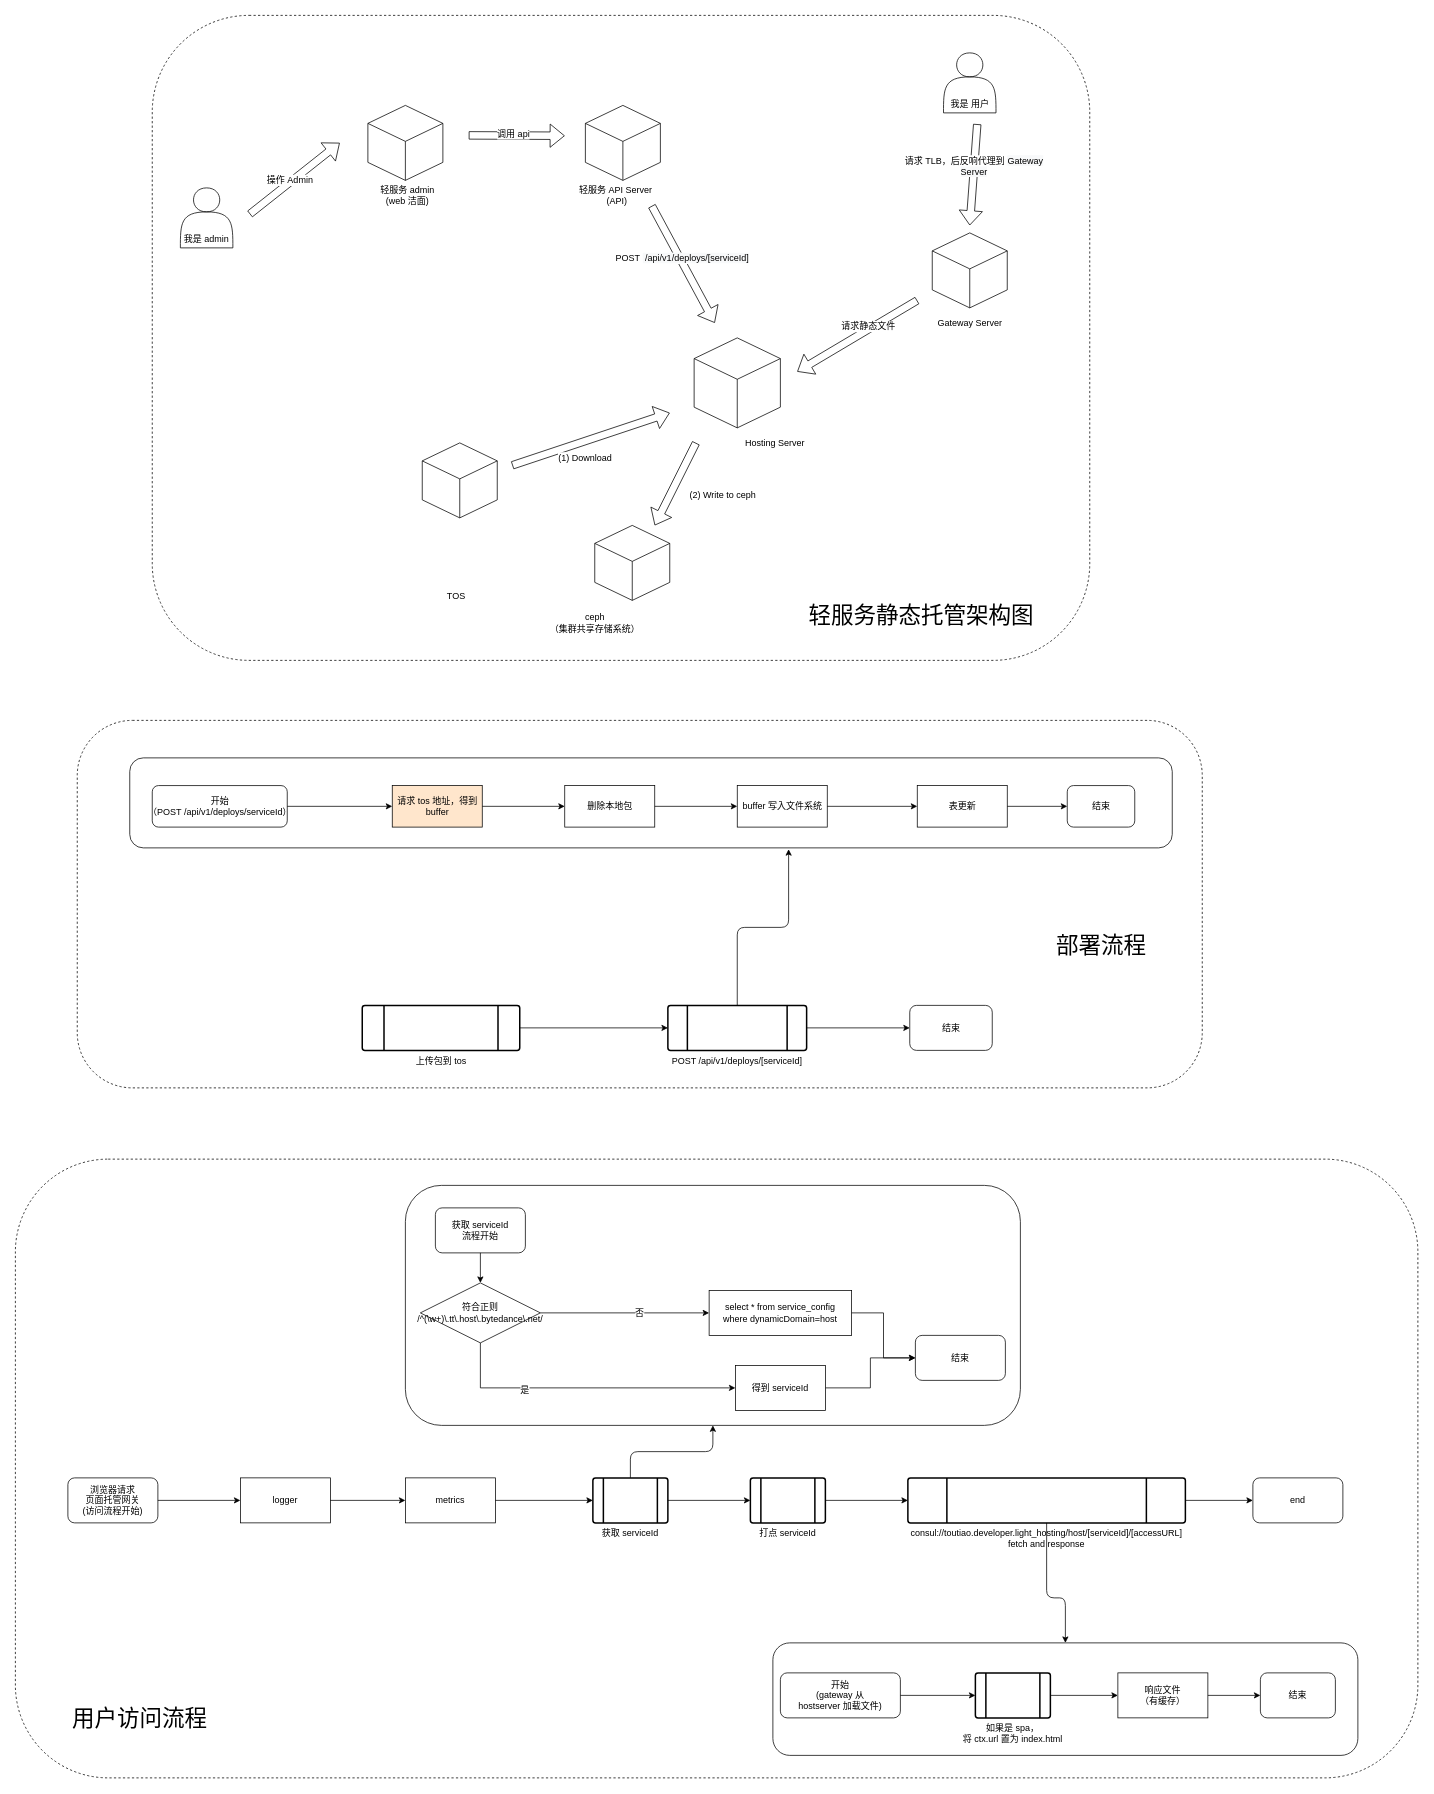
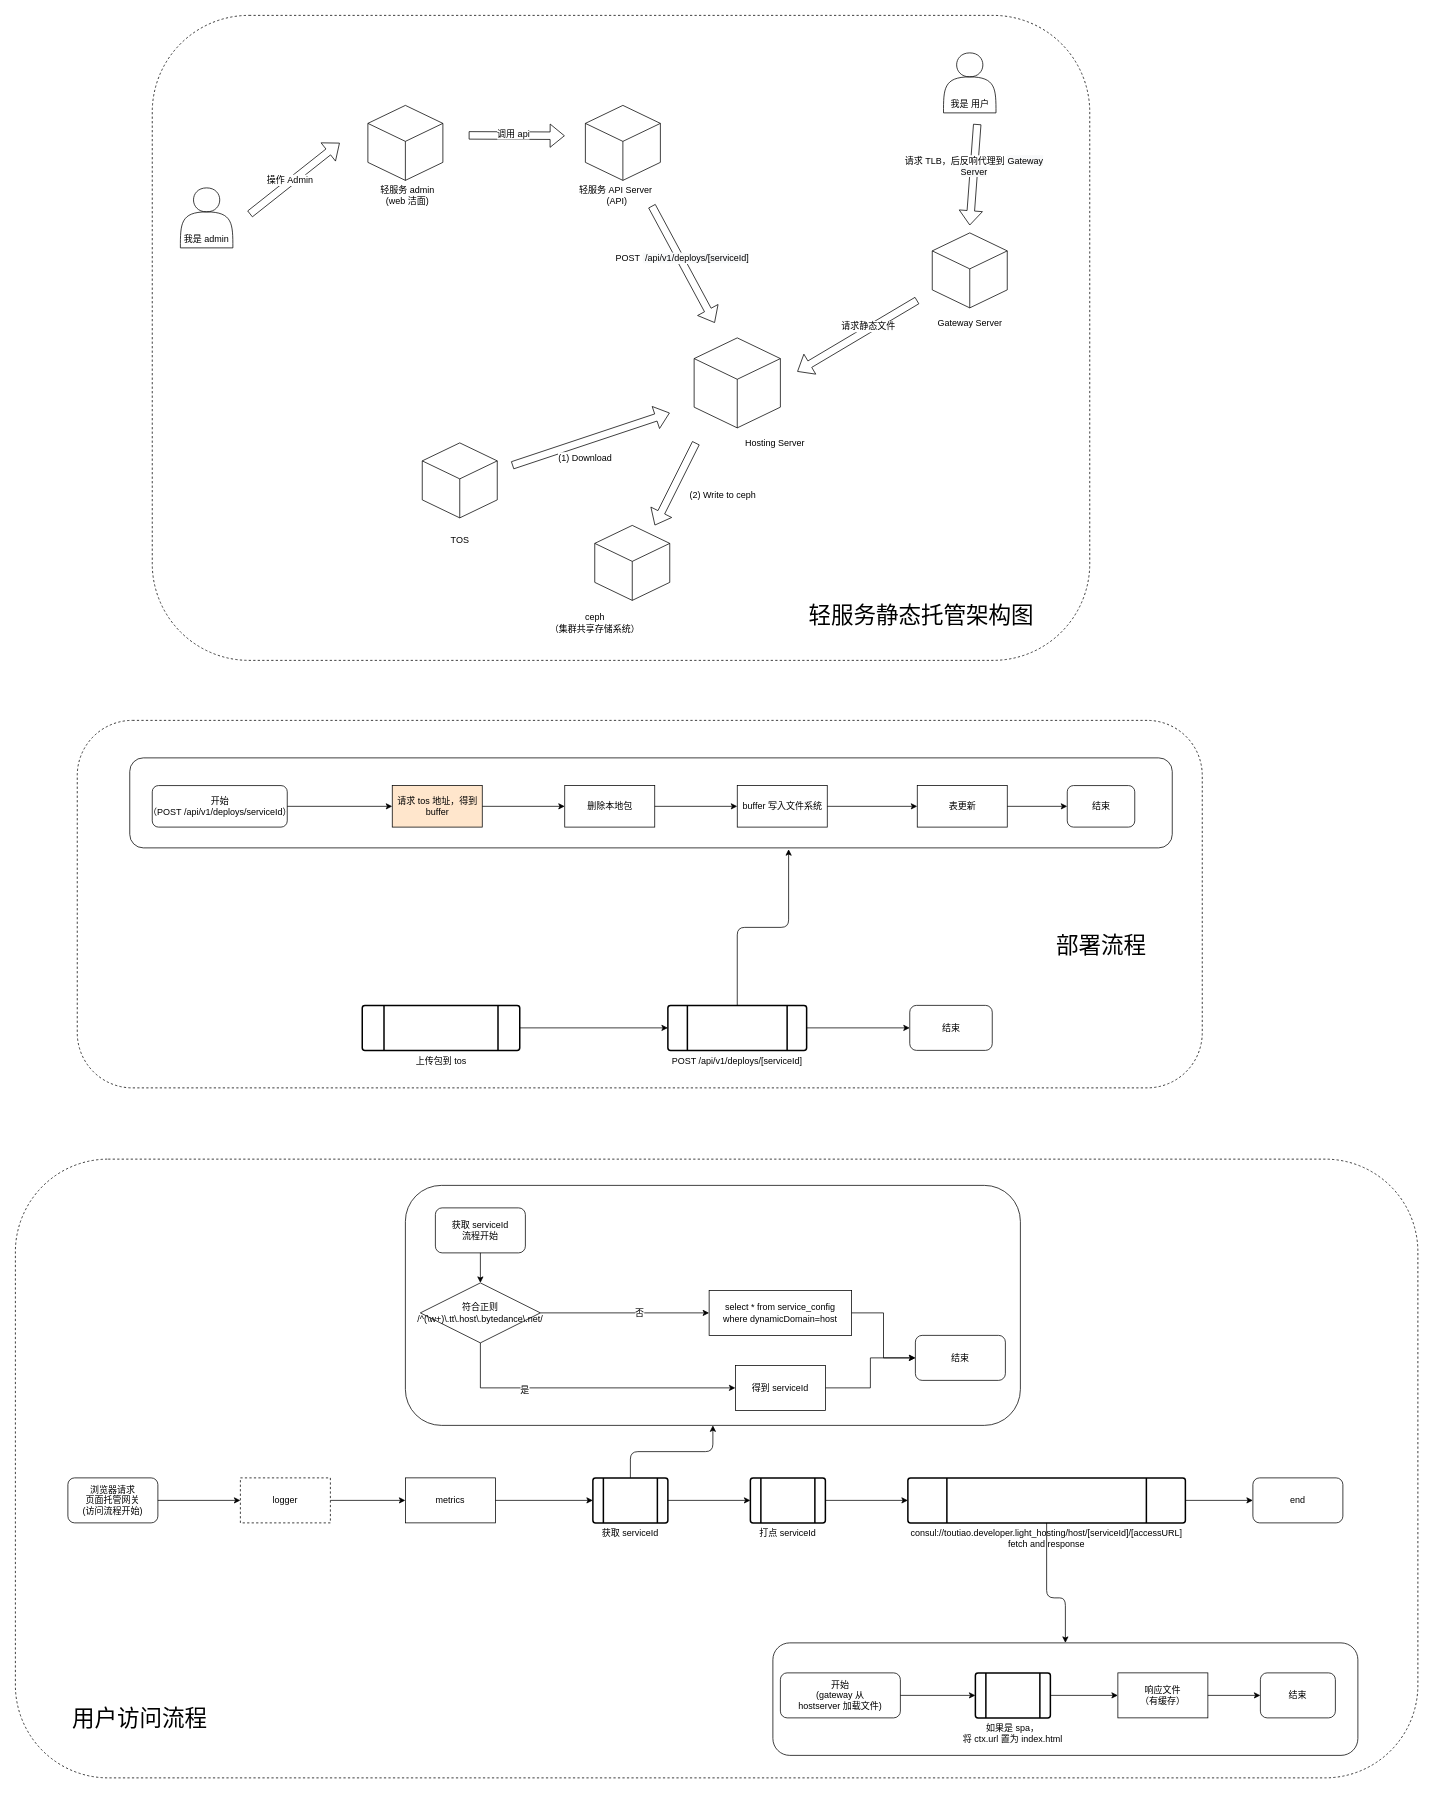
(456, 597) -> (460, 540)
(285, 1500) -> (285, 1500)
